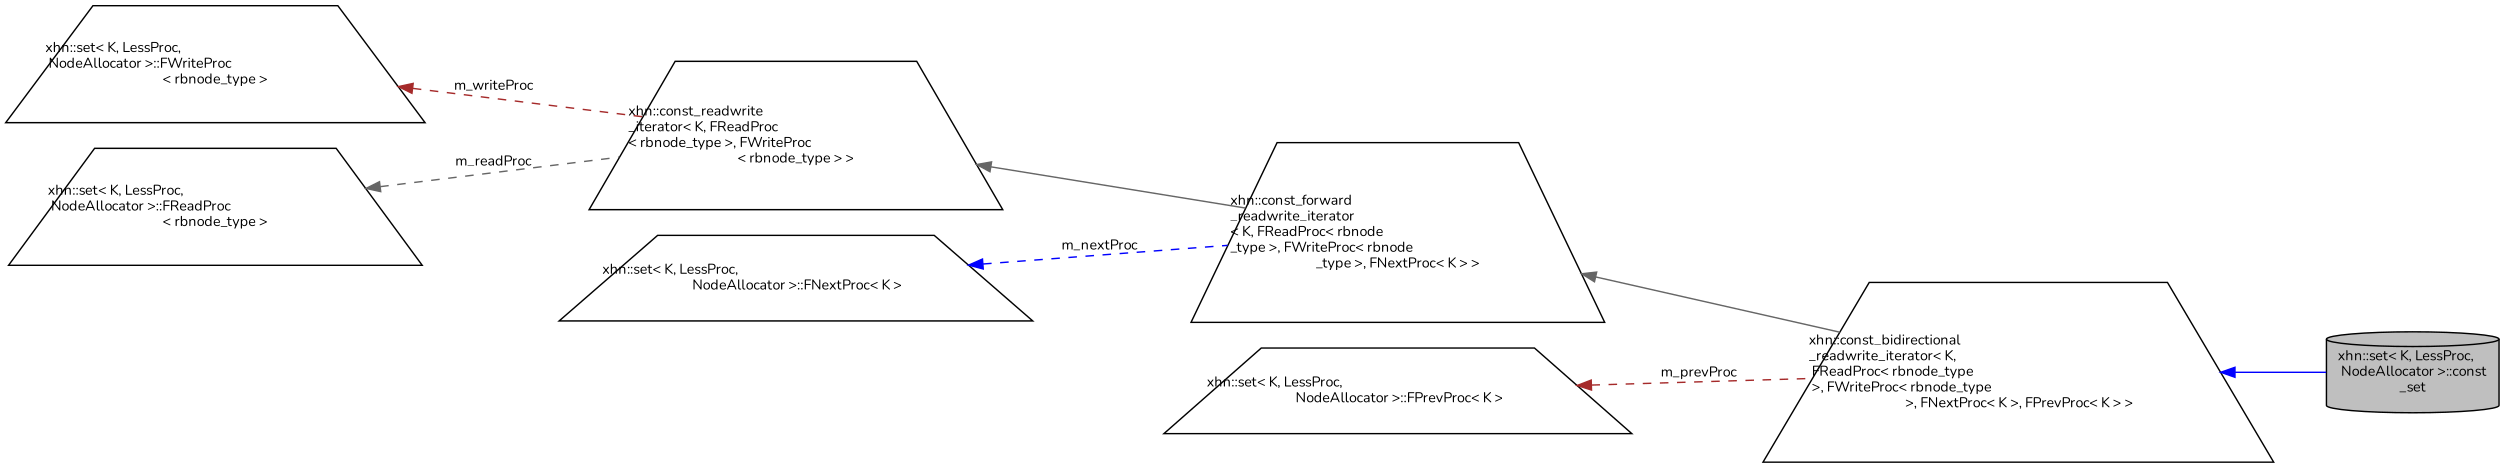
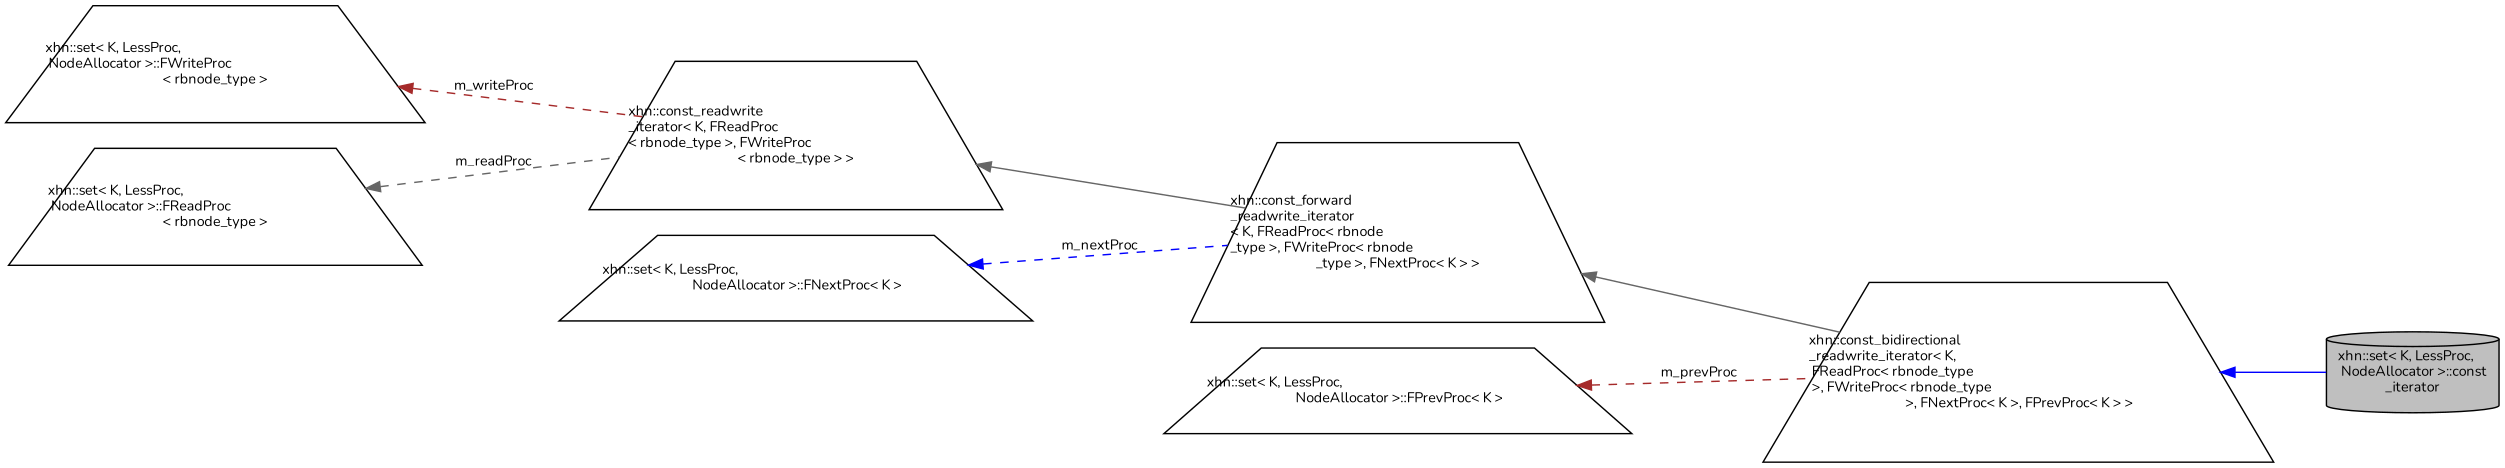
(2413, 372) -> (2413, 372)
